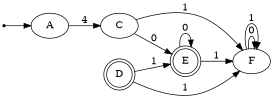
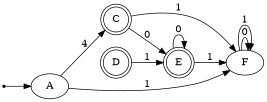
(119, 26) -> (116, 19)
(185, 95) -> (147, 90)
